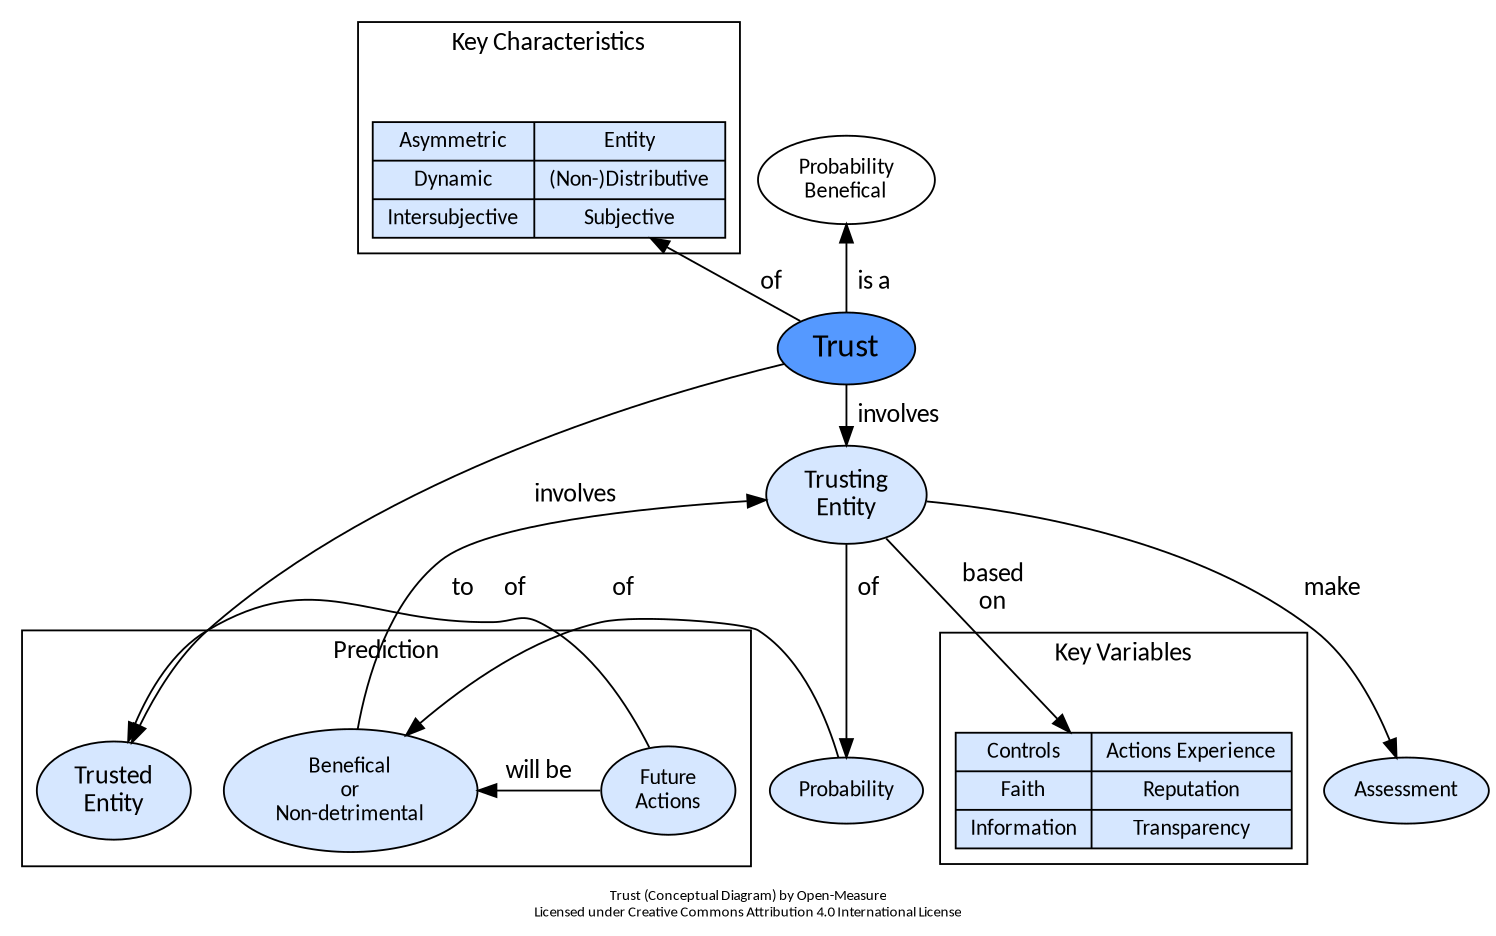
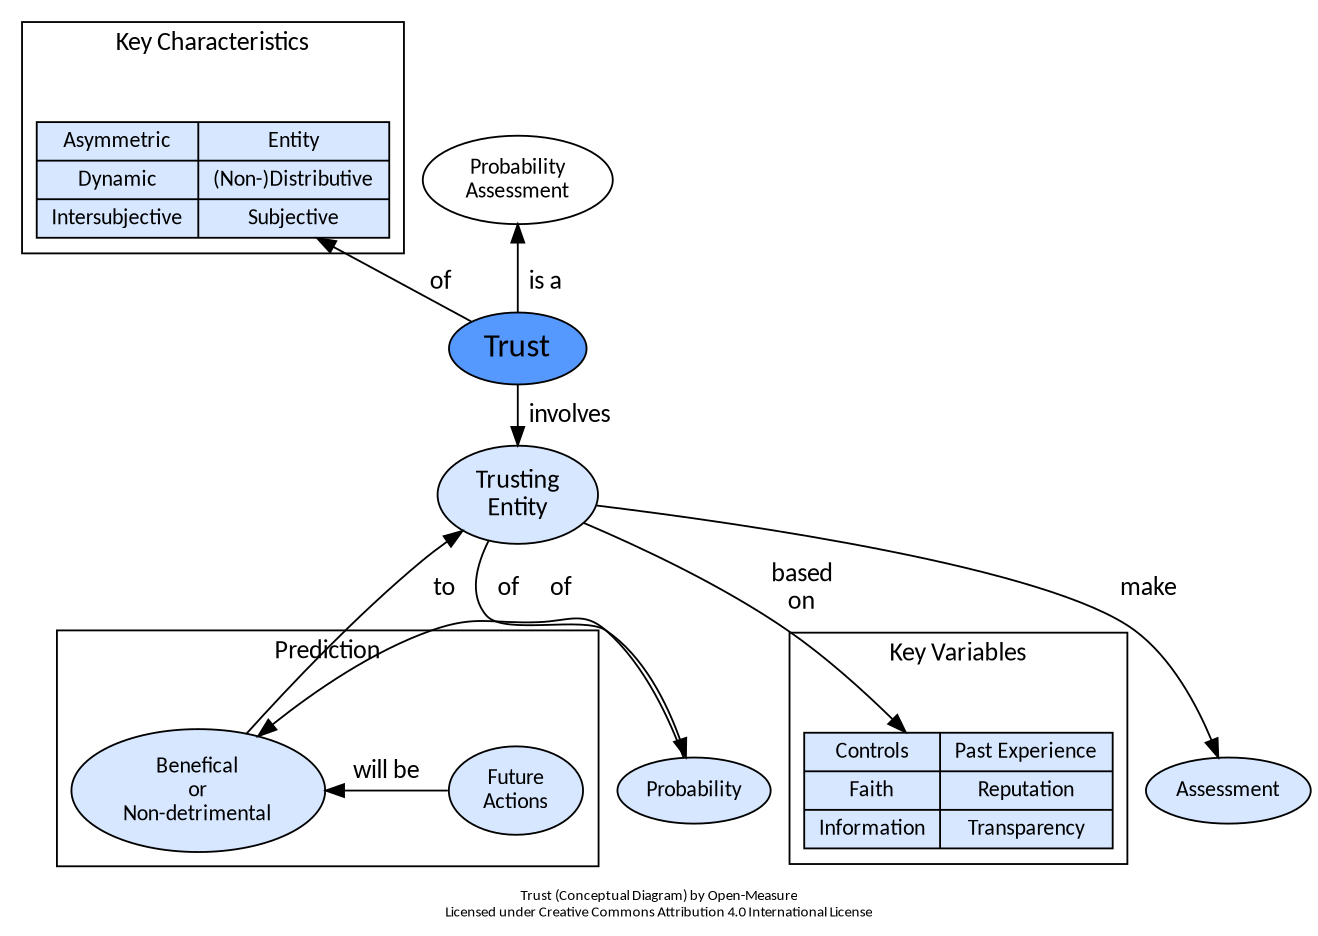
(846, 180) -> (518, 180)
(1192, 751) -> (1026, 751)
(114, 791) -> none
